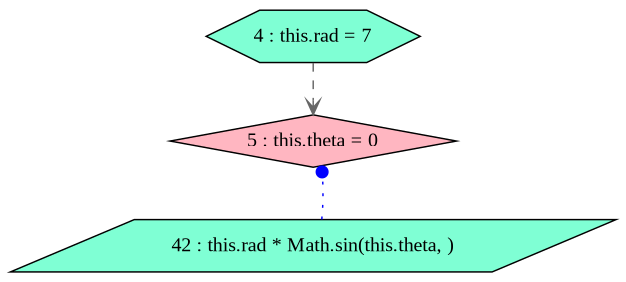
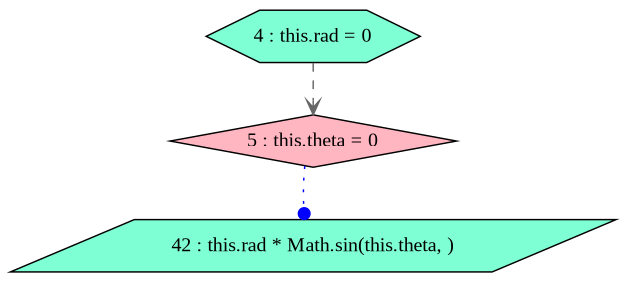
(313, 36) -> (313, 36)
(323, 199) -> (303, 187)
